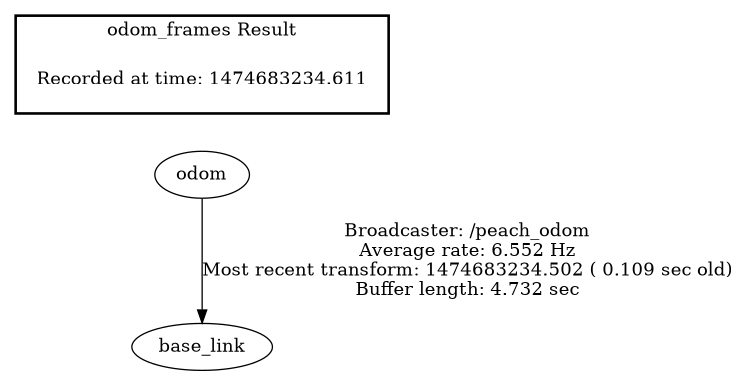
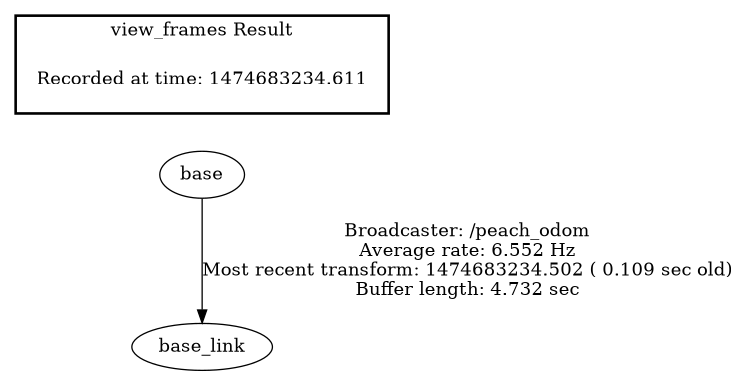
(202, 31) -> (202, 31)
(202, 175) -> (202, 175)
